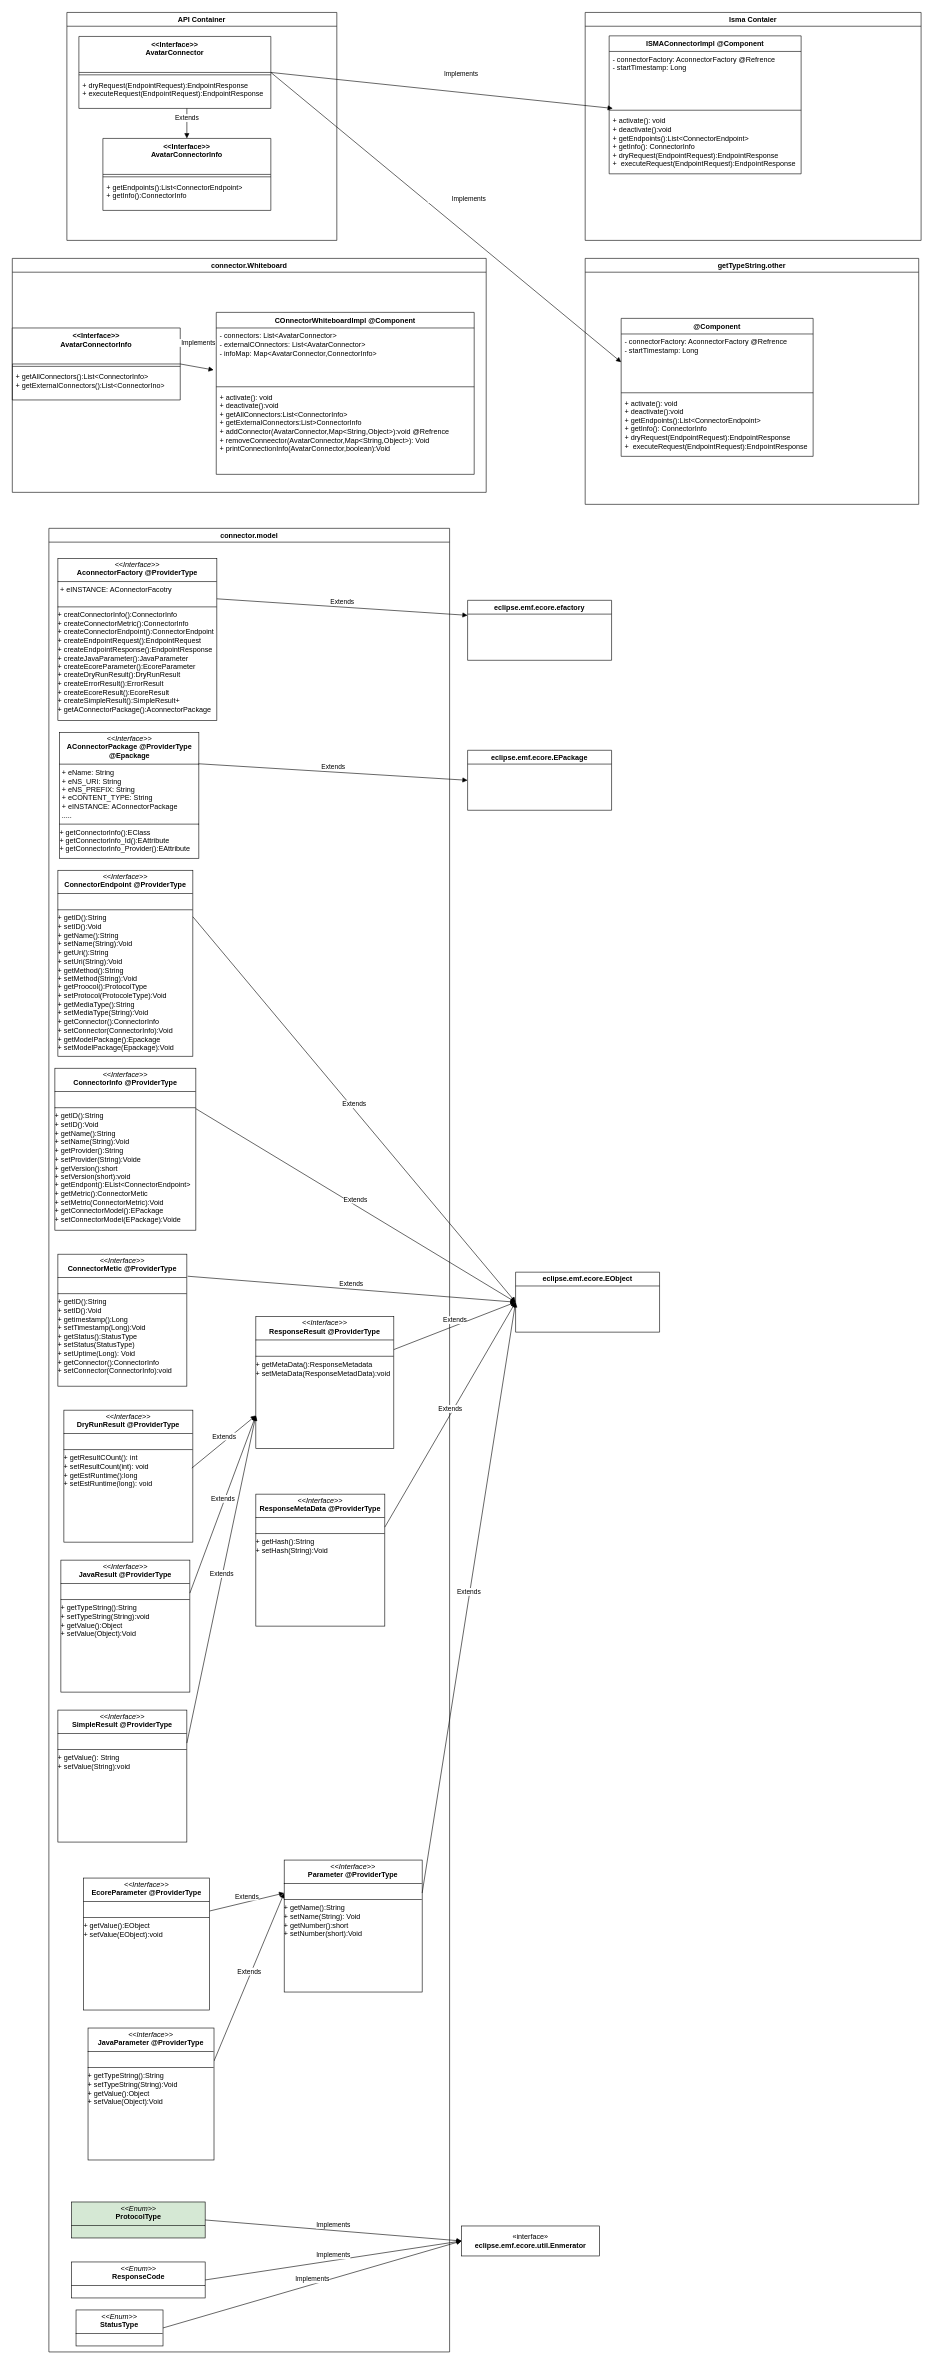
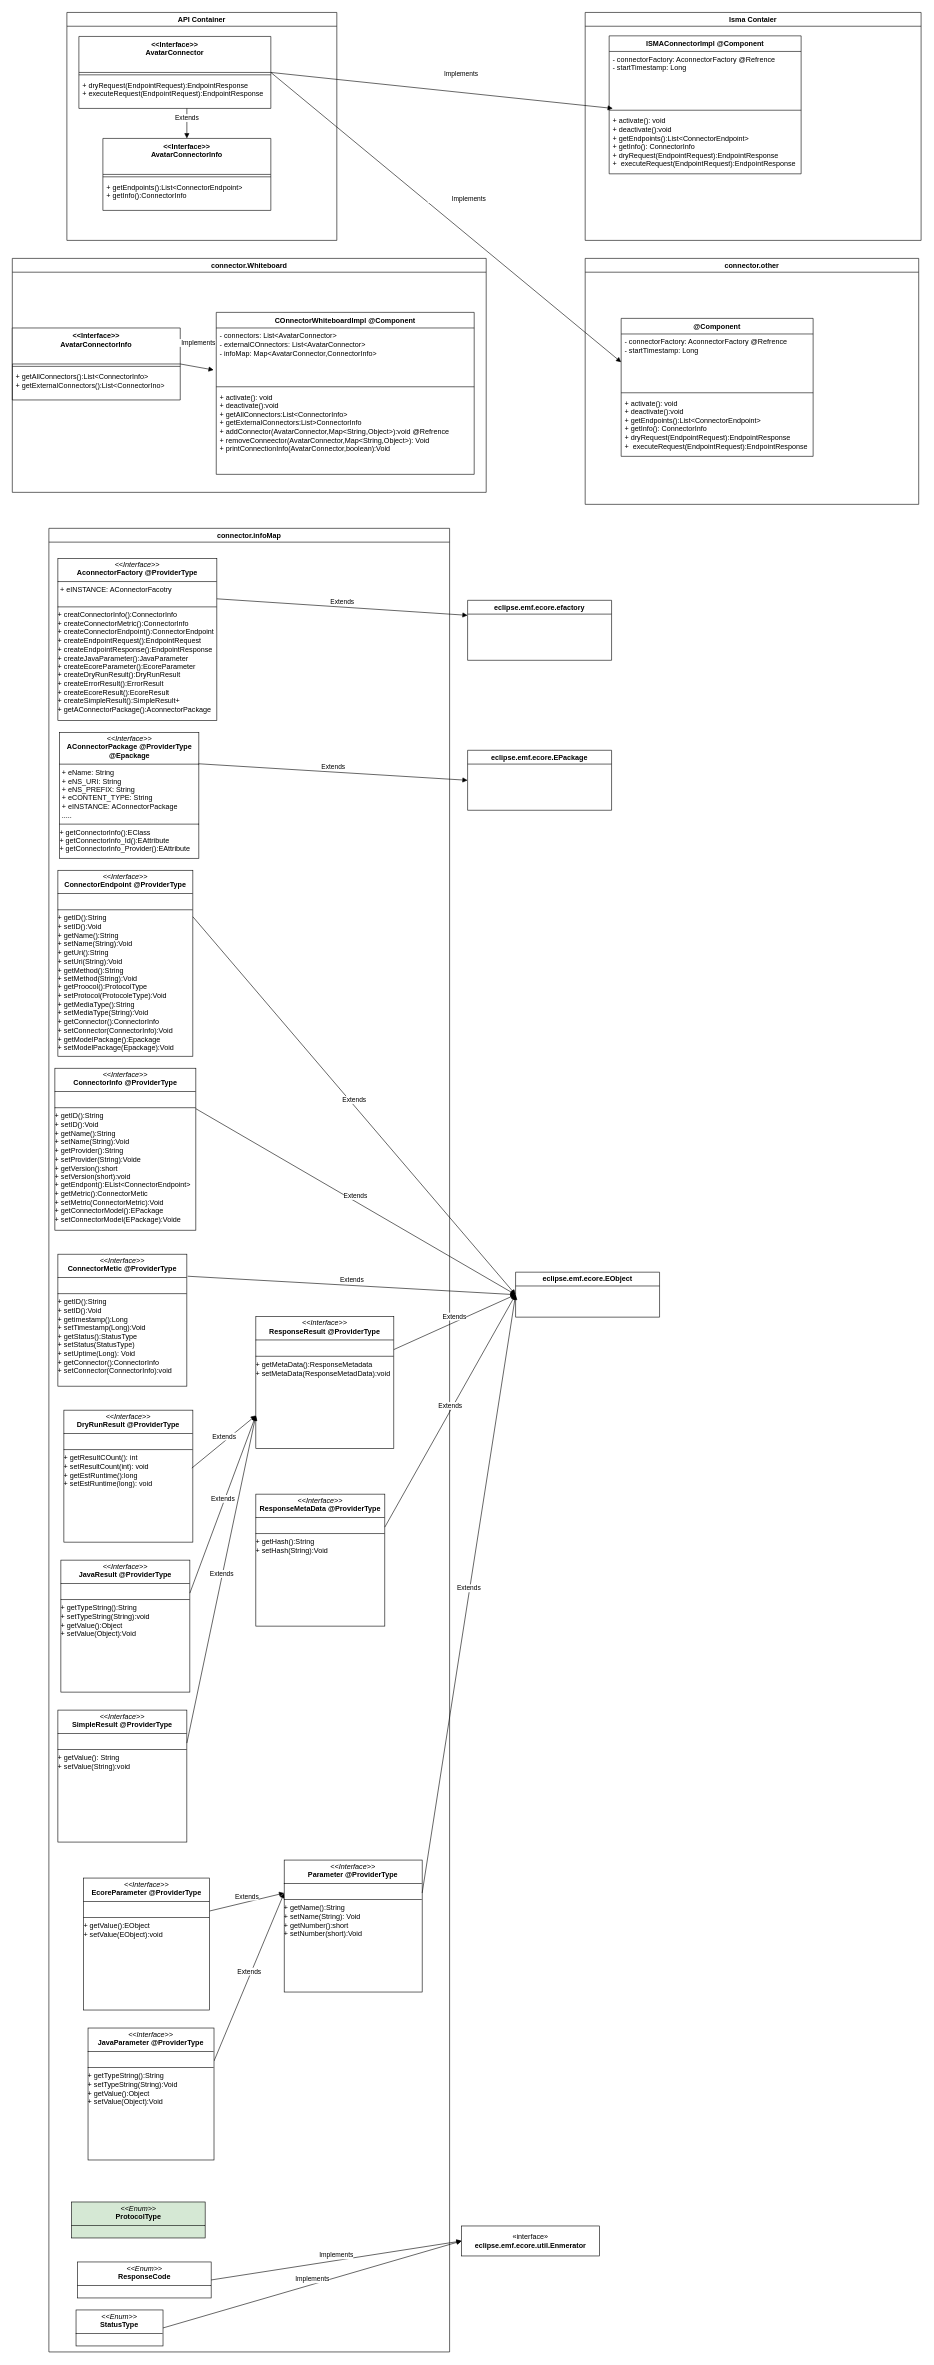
(752, 266) -> (752, 266)
(249, 536) -> (249, 536)
(588, 1302) -> (588, 1295)
(330, 2231) -> none
(138, 2280) -> (144, 2280)
